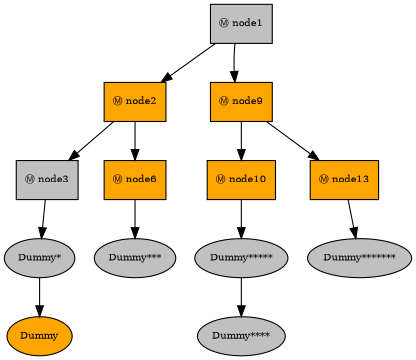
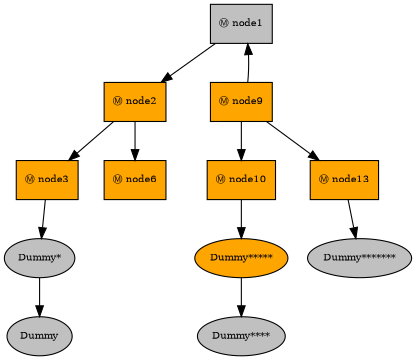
(234, 58) -> (249, 68)
(47, 180) -> (47, 180)
(135, 258) -> none
(241, 258) -> (241, 258)
(40, 336) -> (40, 336)
